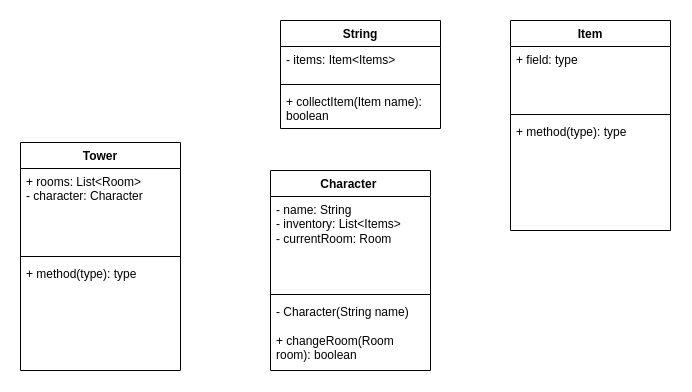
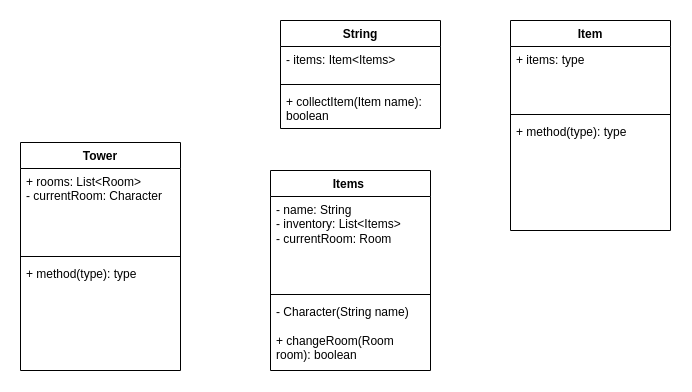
(552, 61) -> (554, 61)
(351, 185) -> (351, 185)
(96, 190) -> (102, 197)
